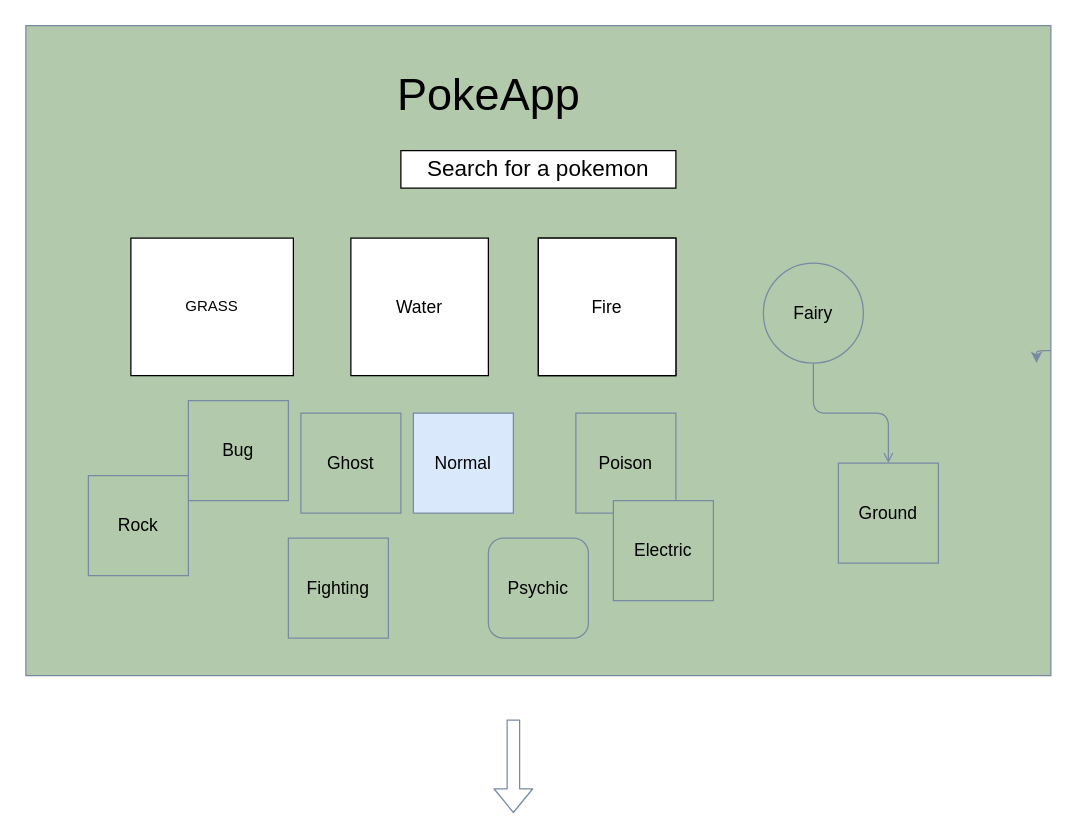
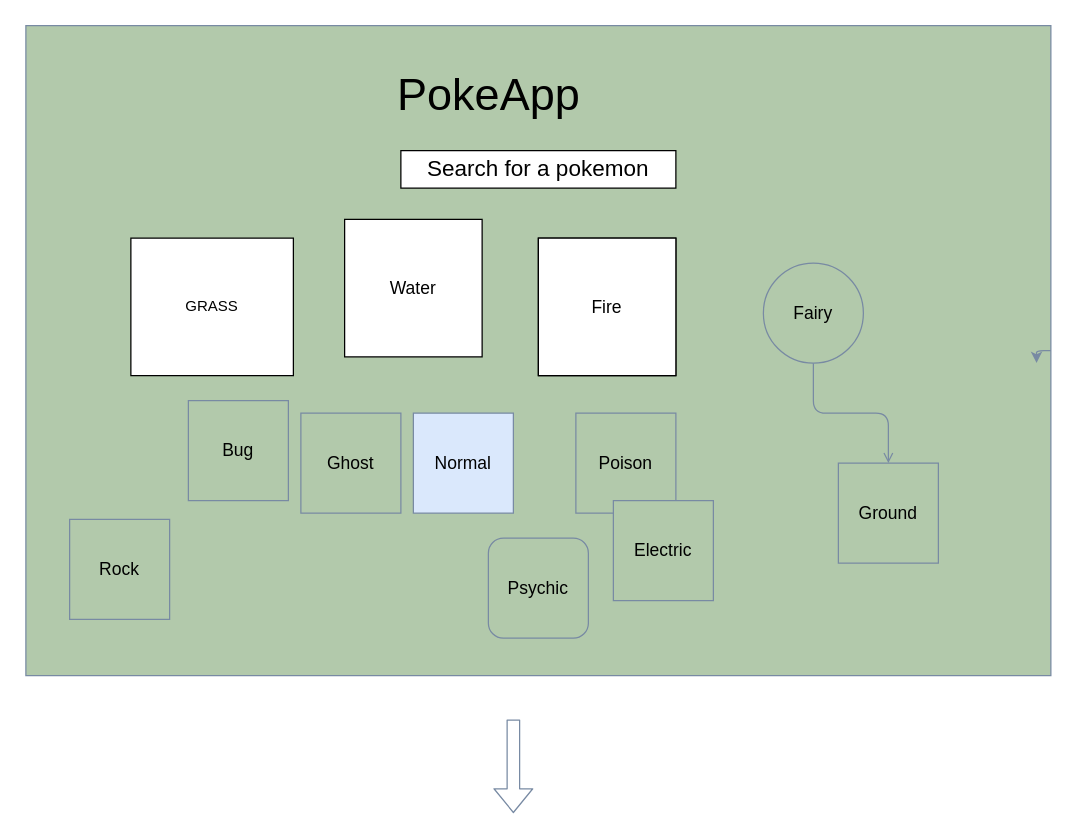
(419, 307) -> (413, 288)
(138, 526) -> (119, 569)
(338, 588) -> none
